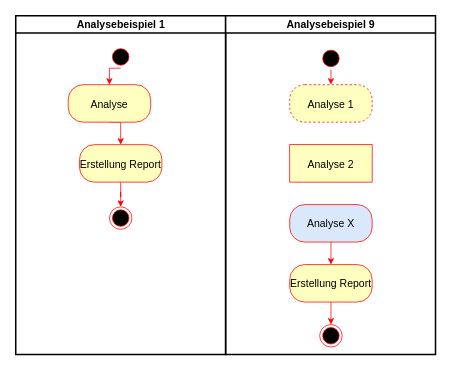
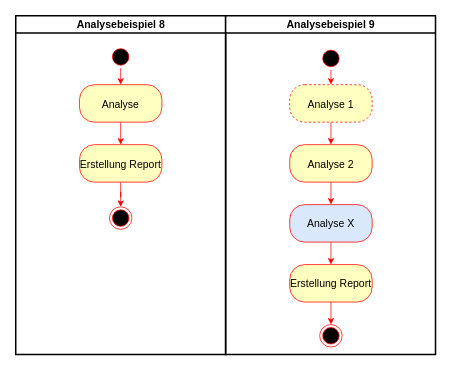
(121, 24) -> (121, 24)
(110, 103) -> (121, 103)
none -> (331, 138)
(331, 163) -> (331, 163)
none -> (331, 198)
